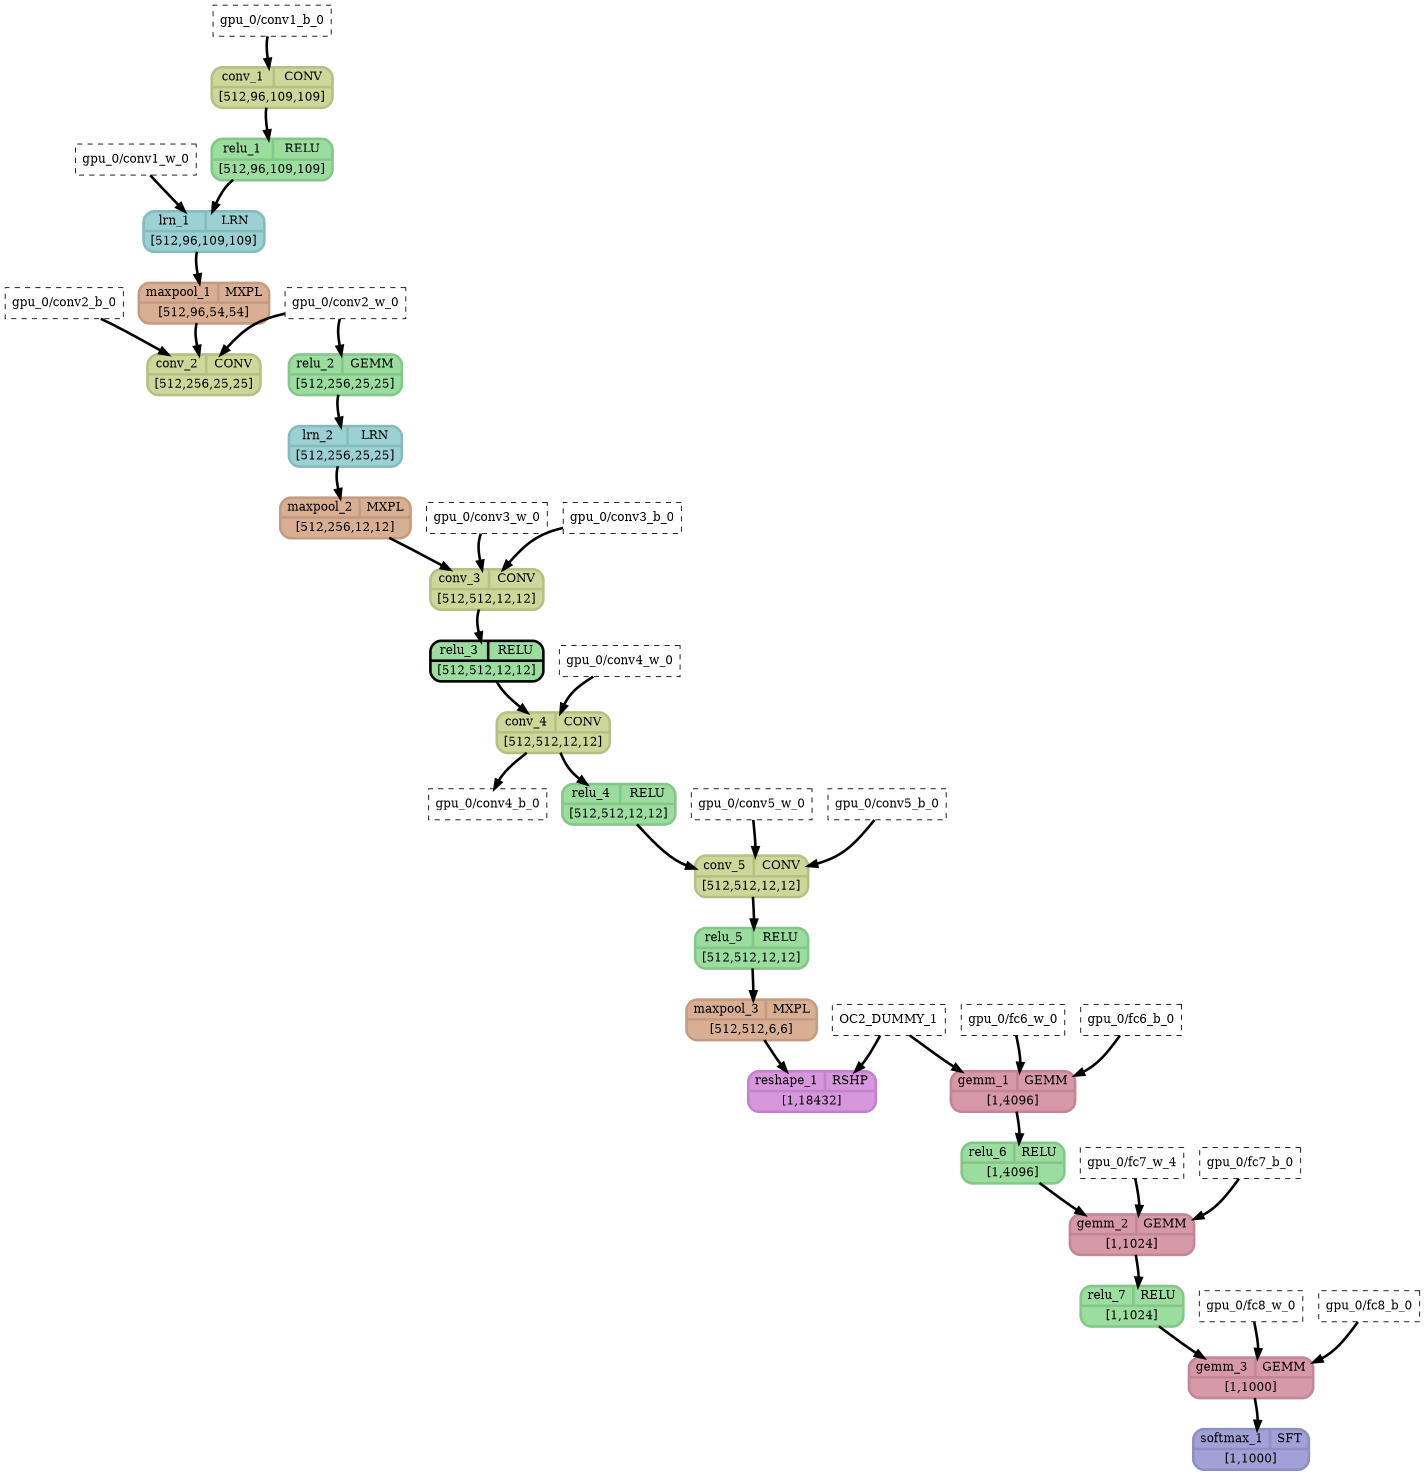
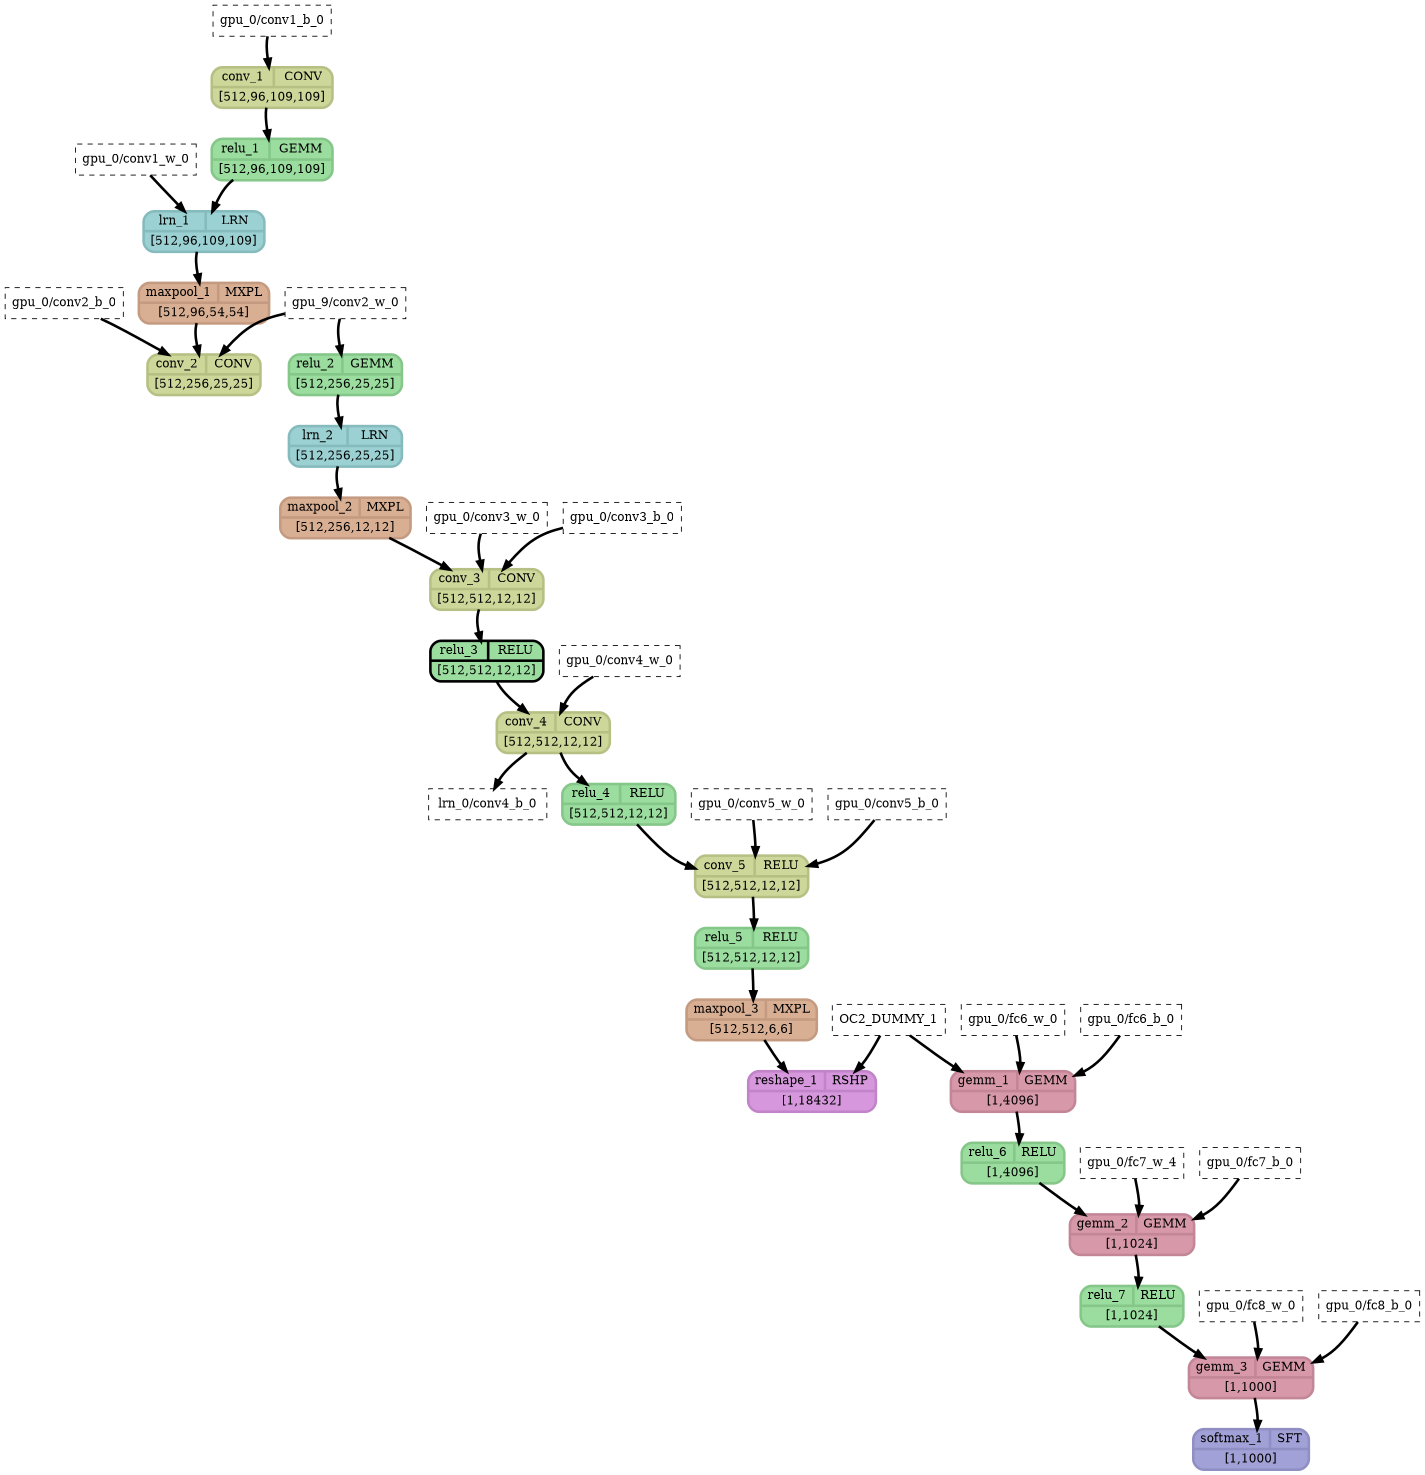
(303, 149) -> (301, 149)
(345, 303) -> (345, 303)
(488, 804) -> (488, 804)
(781, 866) -> (781, 866)
